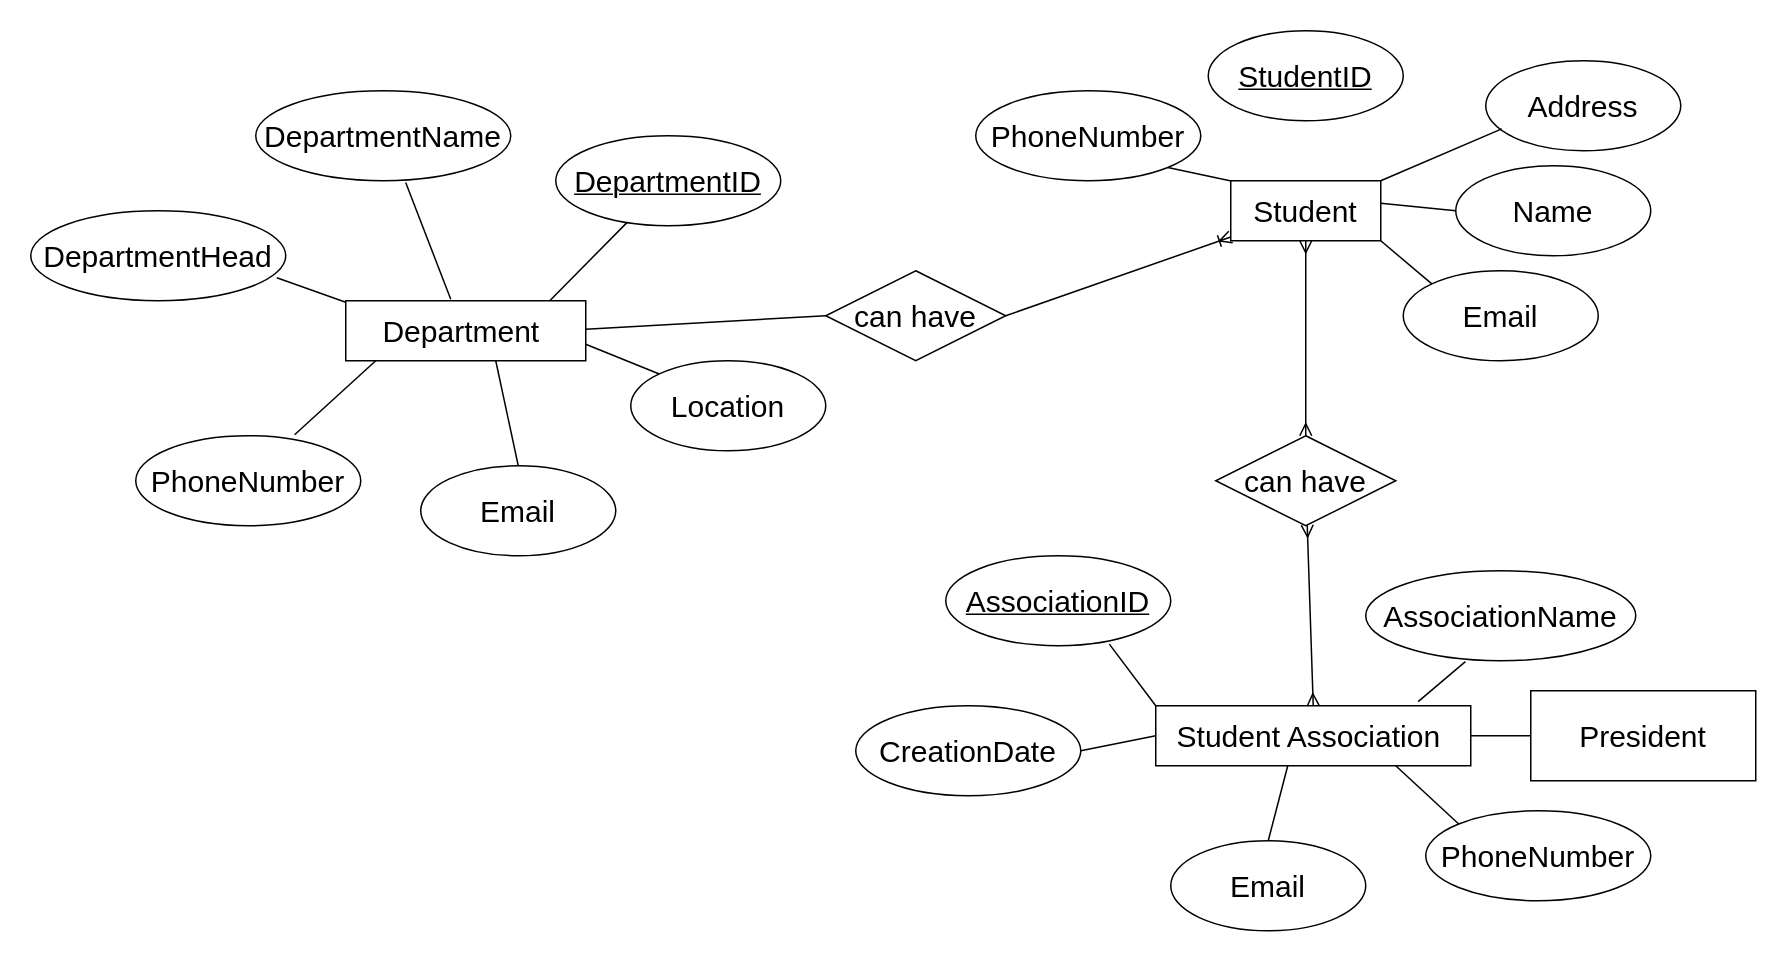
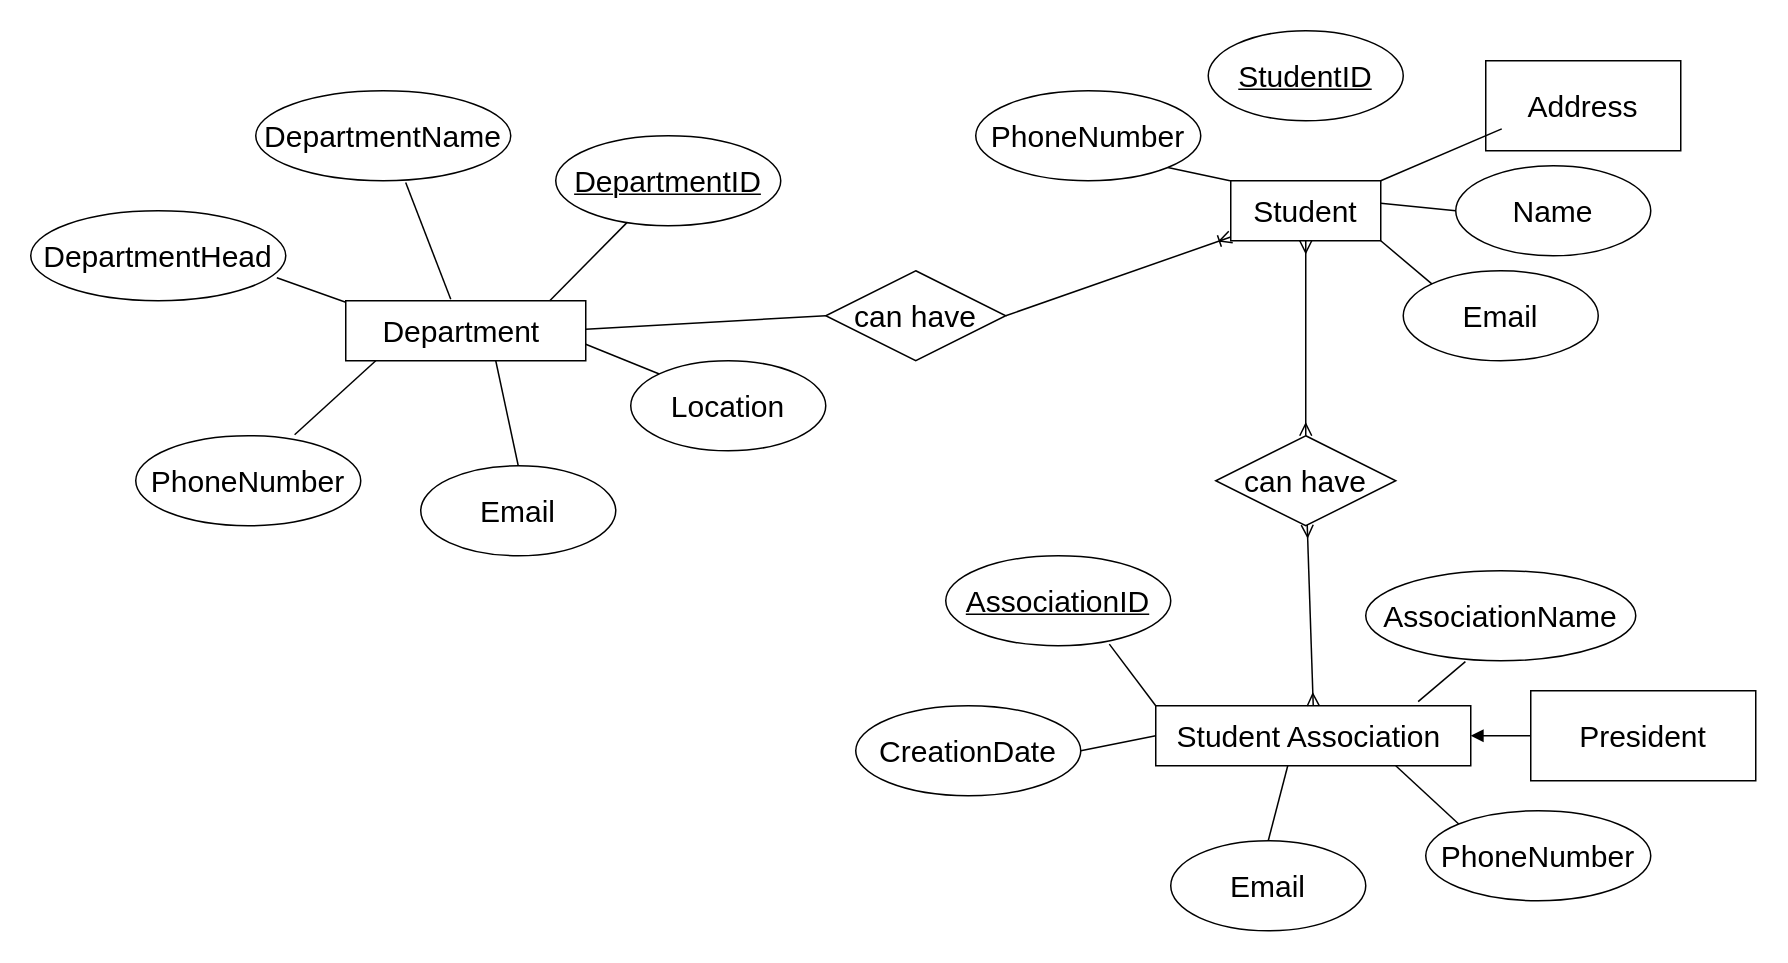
(1583, 106) -> (1583, 106)
(1478, 736) -> (1484, 736)
